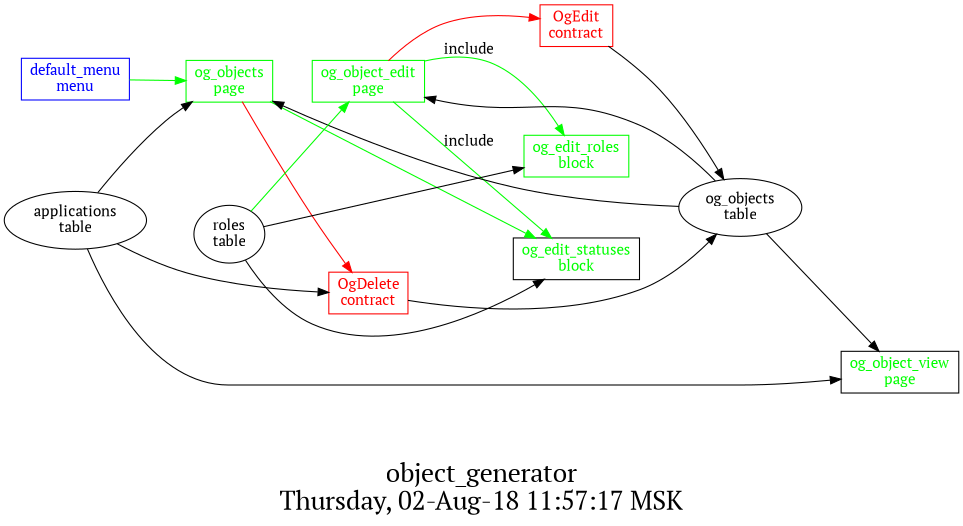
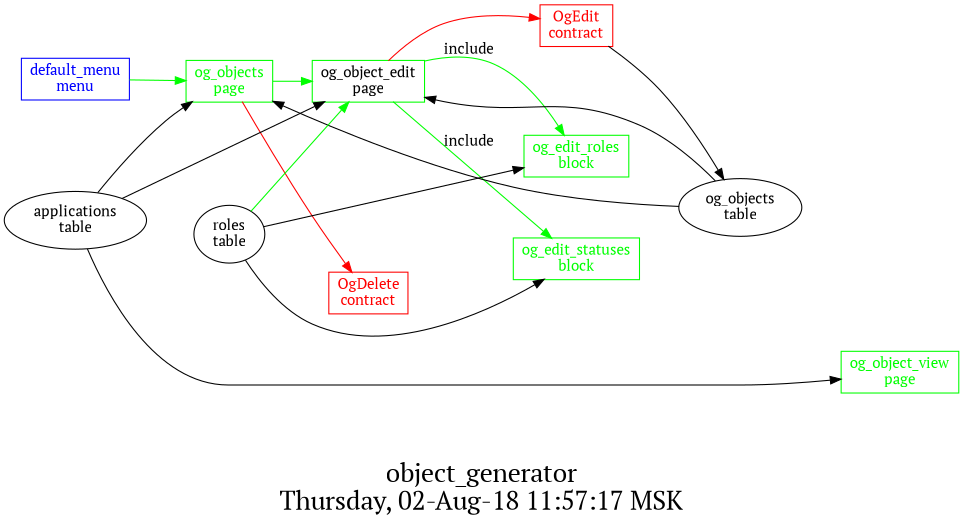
(368, 81) -> (368, 81)
(398, 168) -> (287, 81)
(576, 259) -> (576, 259)
(215, 280) -> (218, 152)
(819, 289) -> none
(567, 306) -> none
(900, 372) -> (900, 372)
